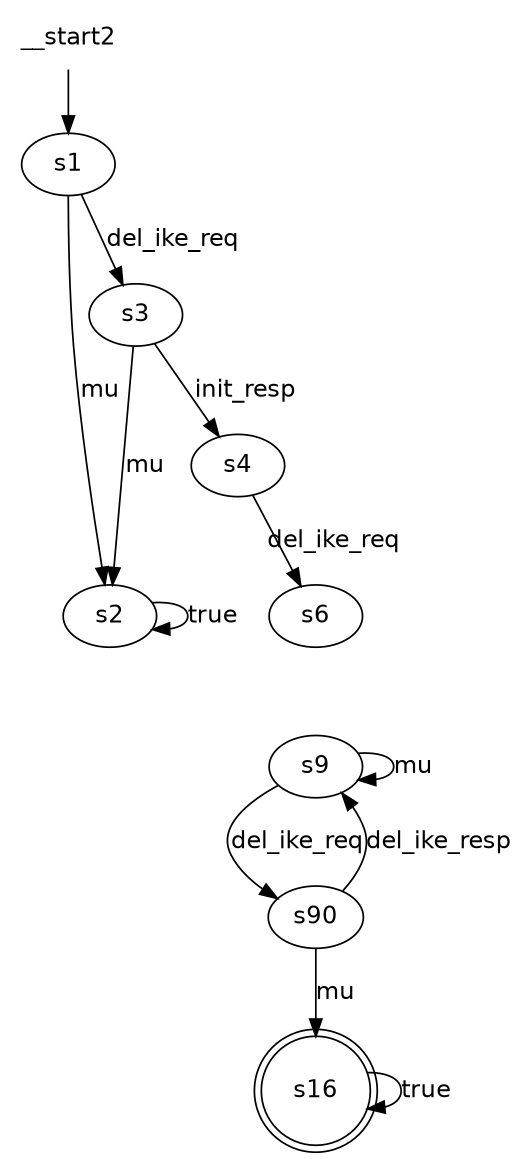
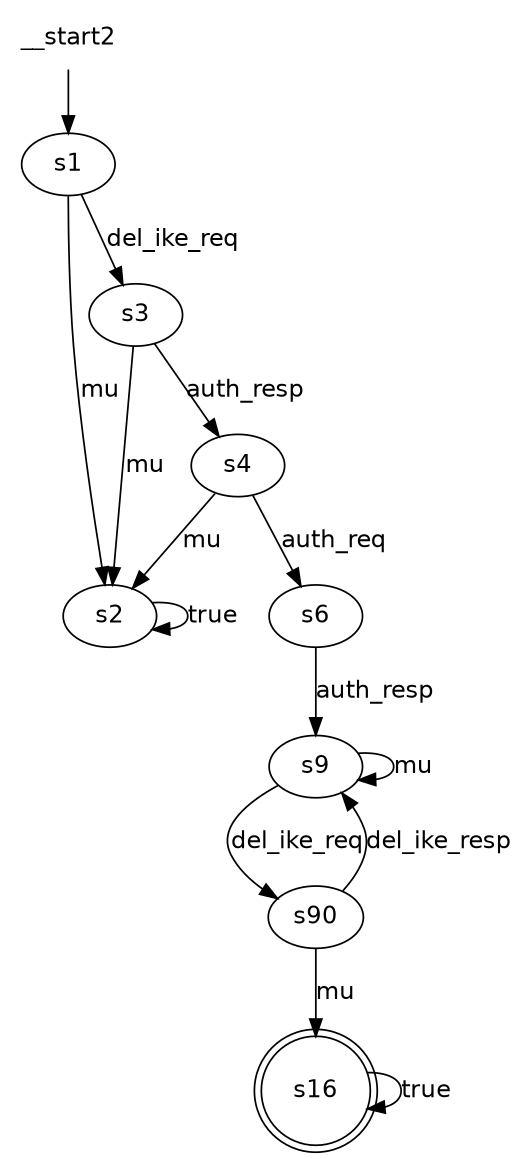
(246, 390) -> (246, 390)
none -> (180, 534)
(334, 541) -> (334, 541)
none -> (316, 683)
